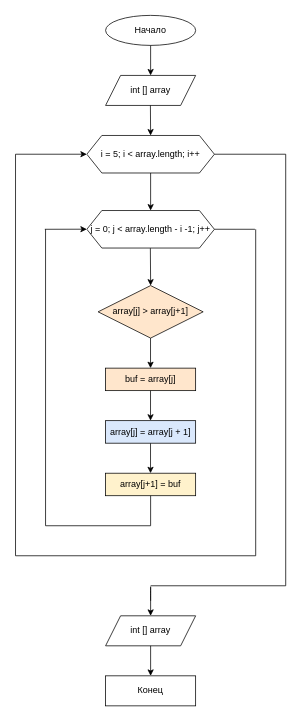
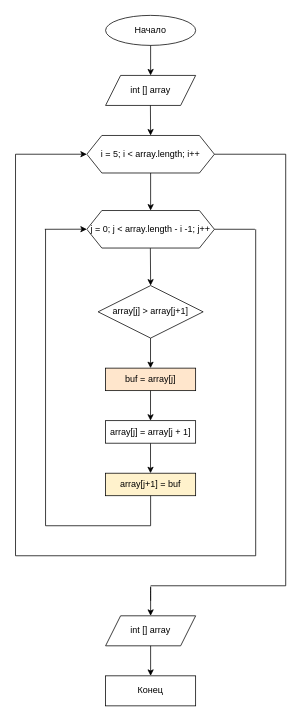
(150, 312) -> (150, 312)
(150, 432) -> (150, 432)
